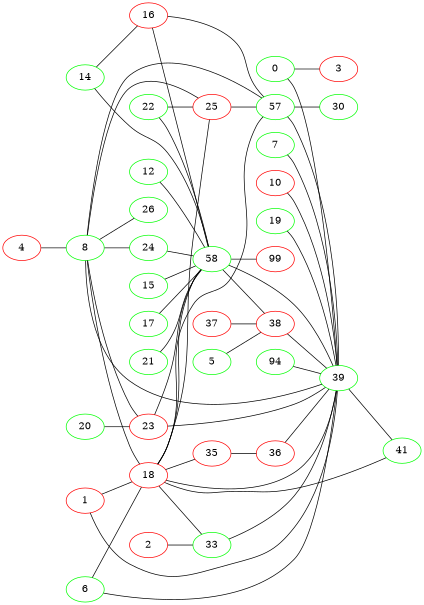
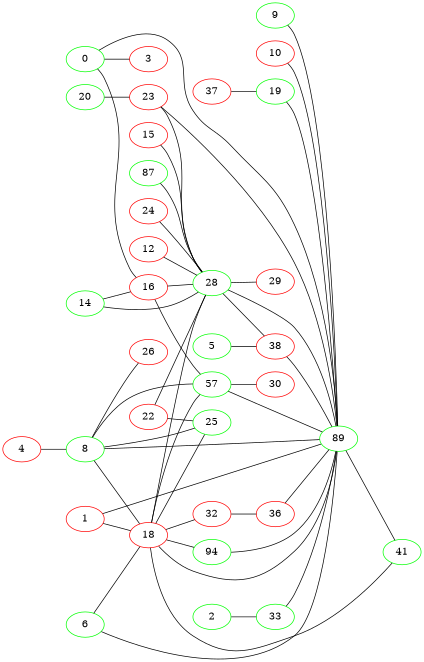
(149, 107) -> (149, 417)
(212, 107) -> (212, 423)
(244, 107) -> none
(339, 107) -> (275, 384)
(275, 145) -> (275, 15)
(149, 172) -> (149, 249)
none -> (117, 173)
(149, 210) -> (149, 352)
(117, 248) -> none
(149, 248) -> (149, 211)
(212, 259) -> (212, 283)
(275, 259) -> (275, 282)
(149, 286) -> (149, 135)
(149, 324) -> (149, 173)
(244, 324) -> (244, 92)
(105, 341) -> none
(149, 362) -> none
(339, 378) -> (339, 439)
(212, 453) -> (212, 514)
(180, 510) -> (180, 544)
(149, 545) -> (212, 617)
